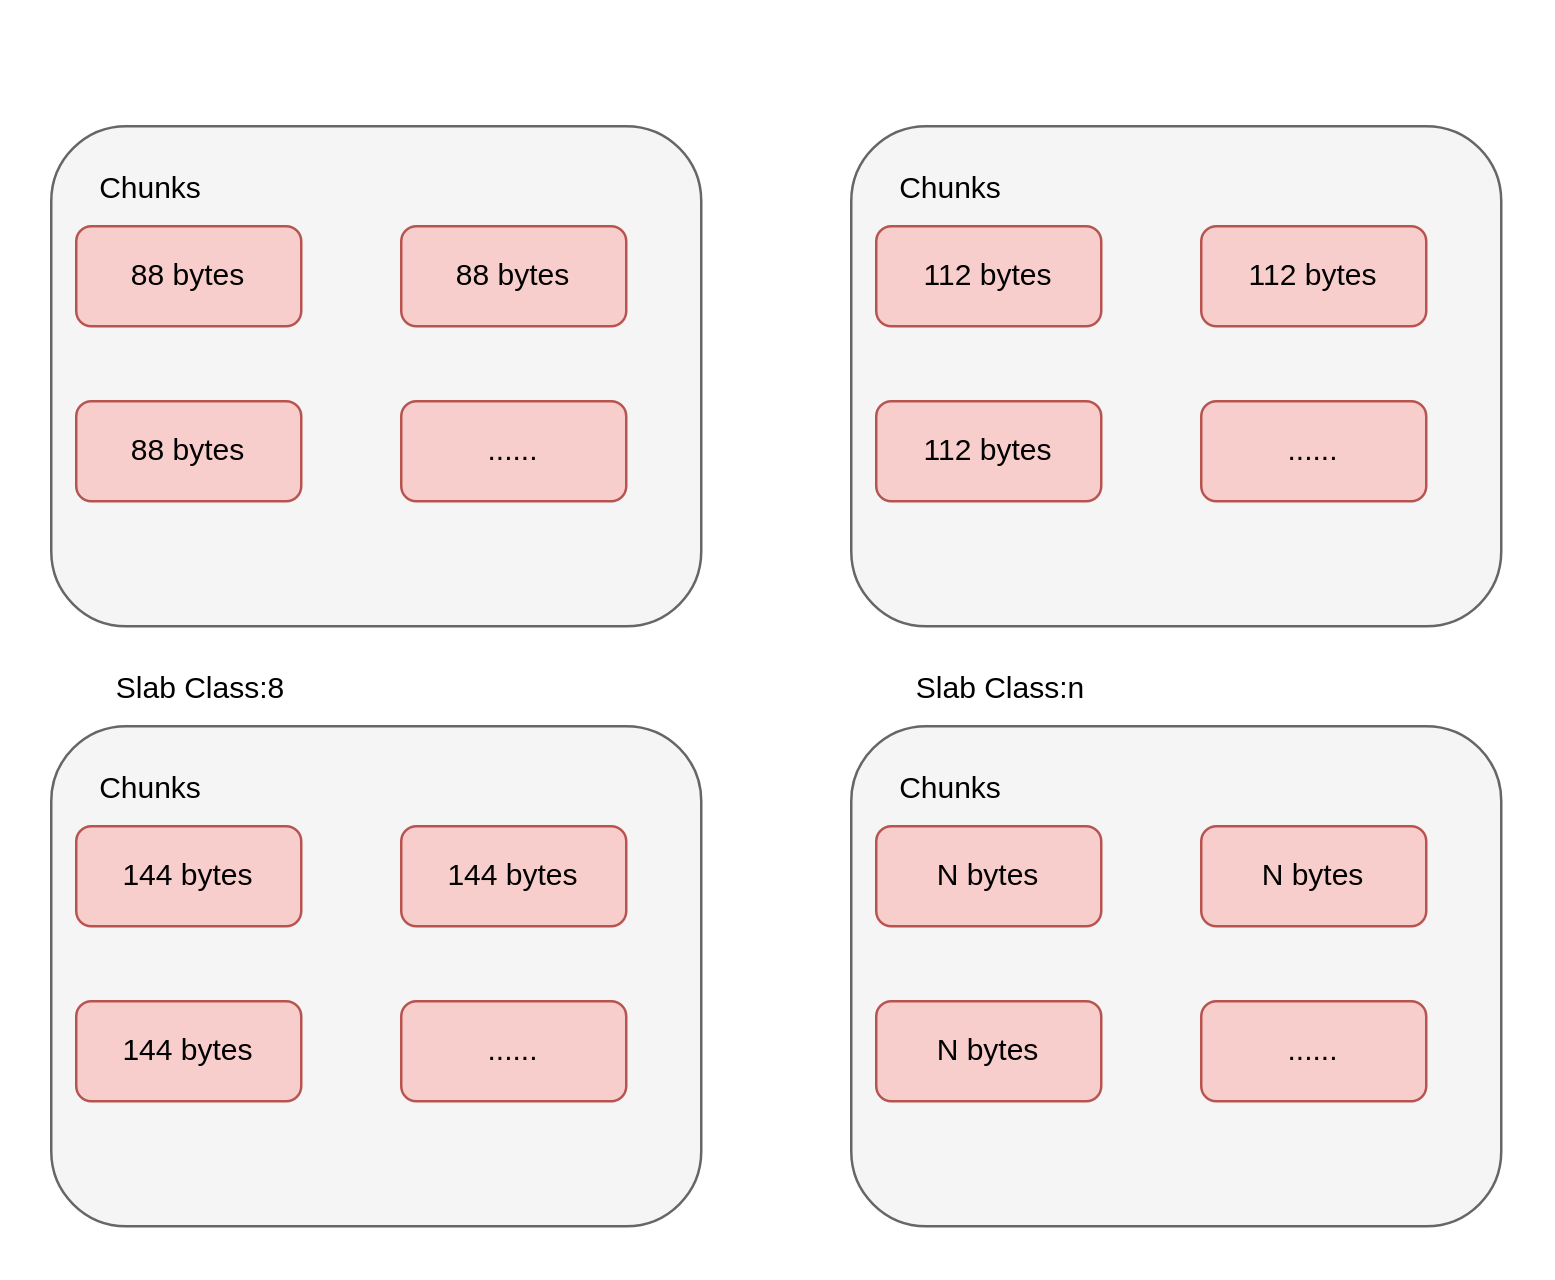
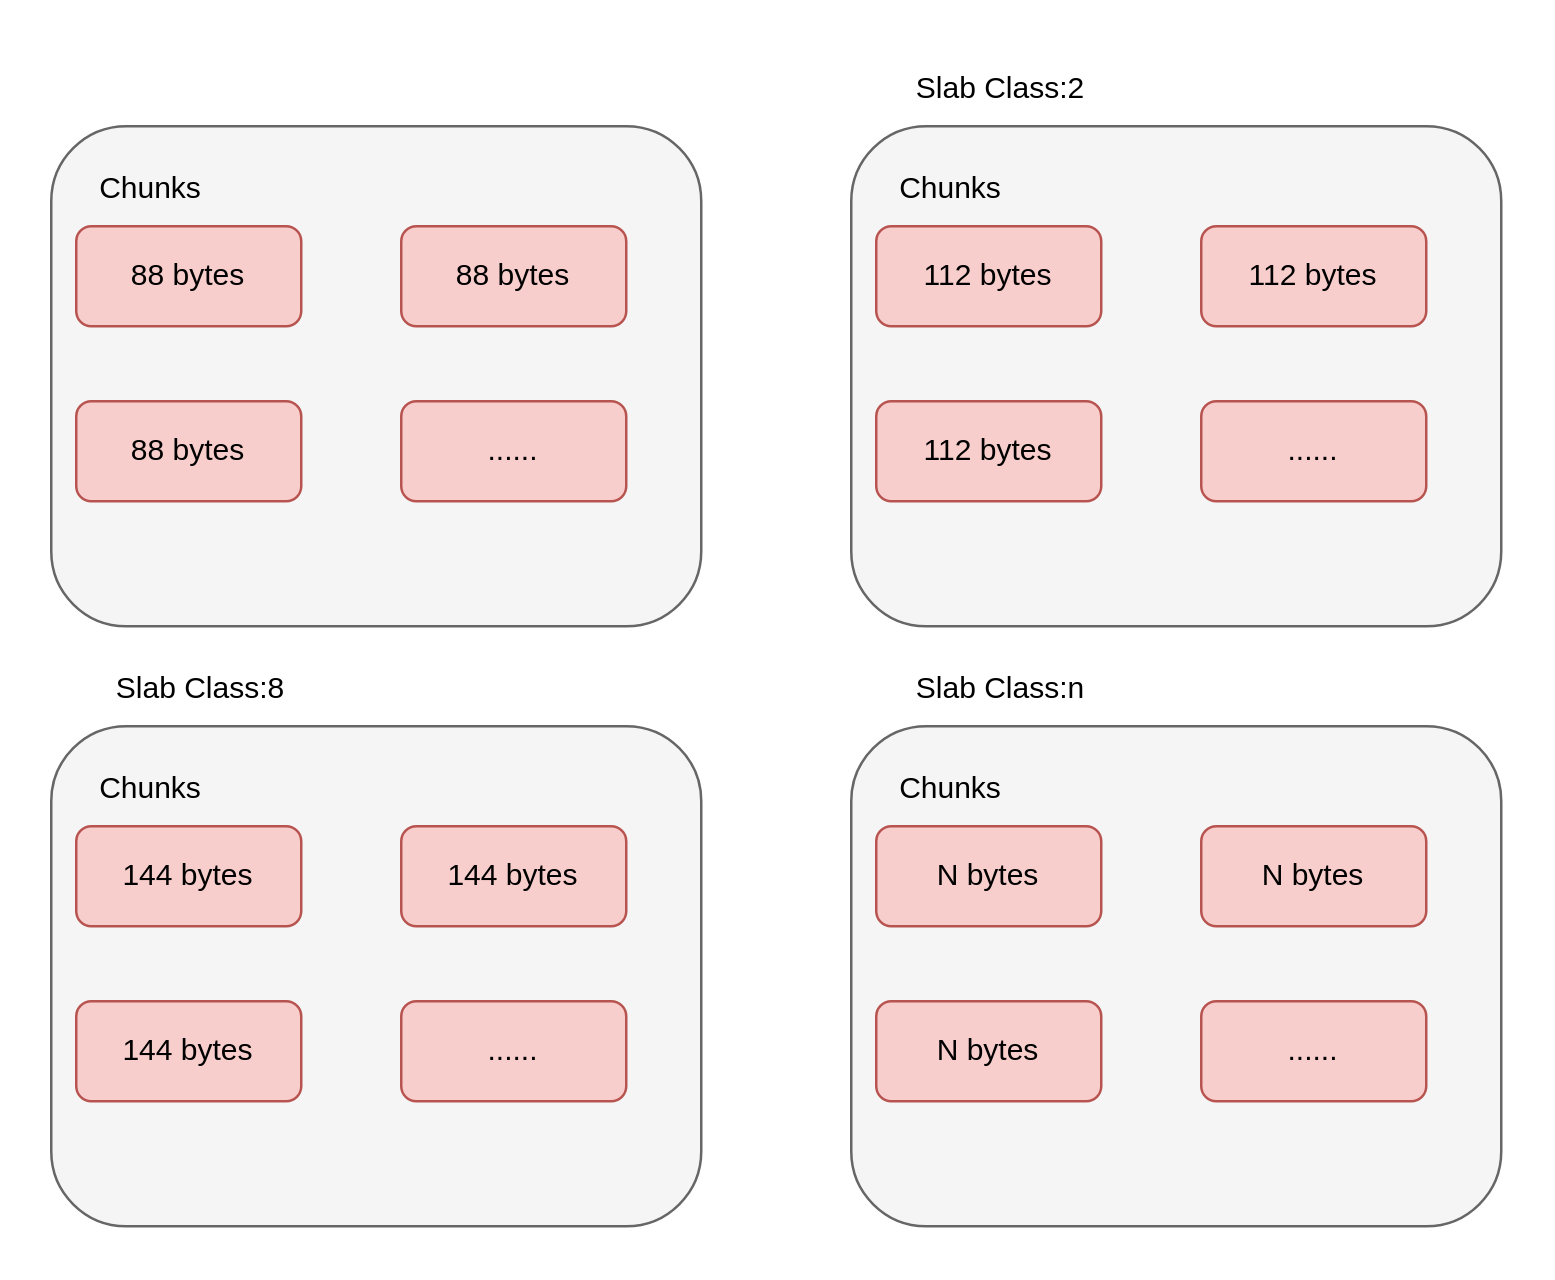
none -> (1001, 89)
